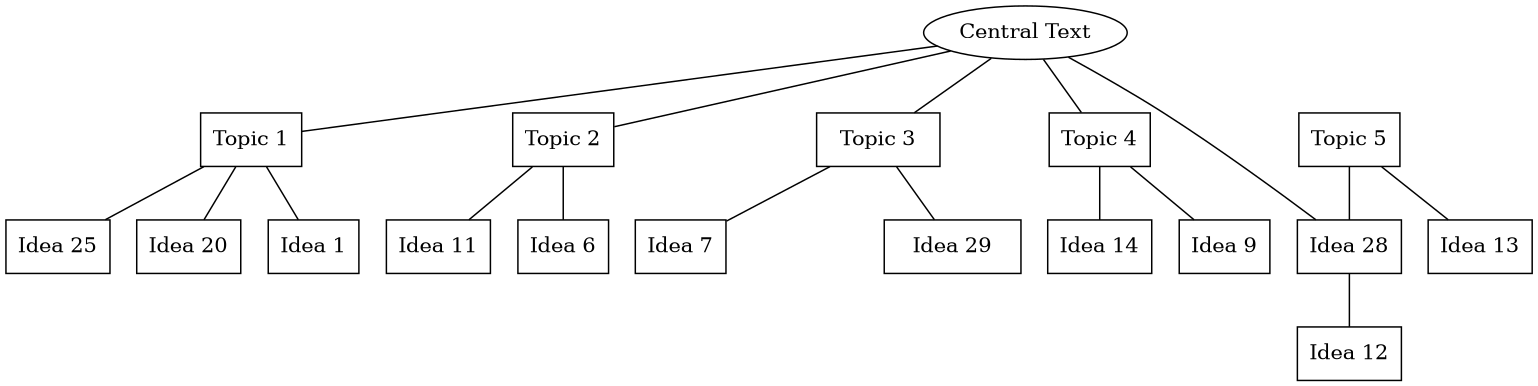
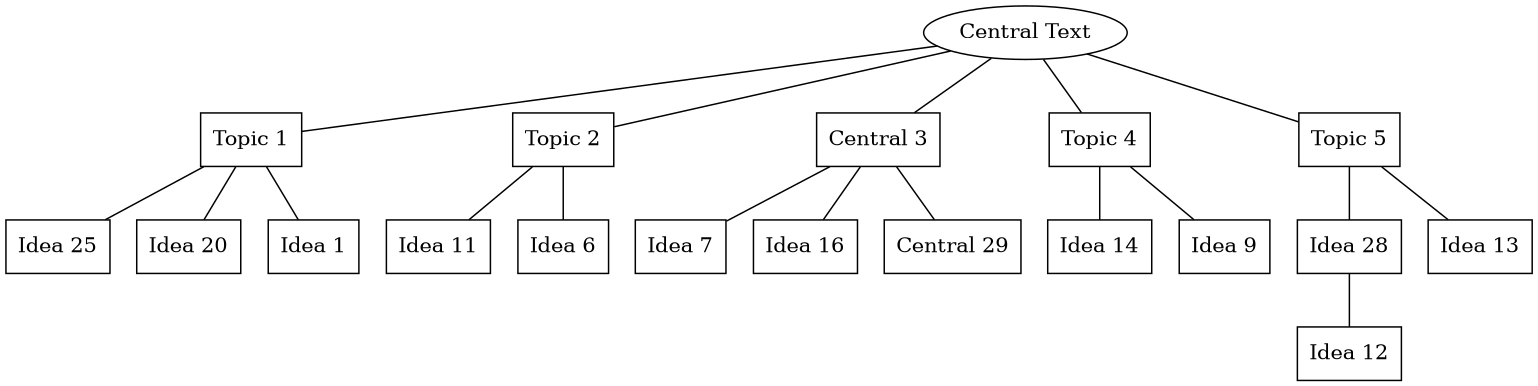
(1195, 134) -> (1193, 88)
(878, 140) -> (878, 140)
none -> (805, 247)
(953, 247) -> (953, 247)
